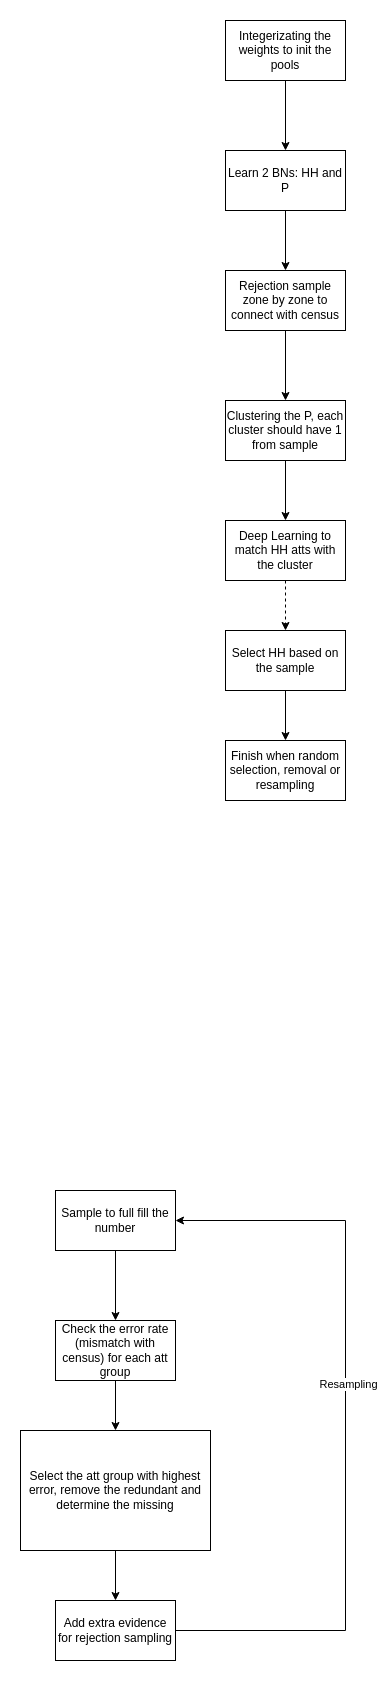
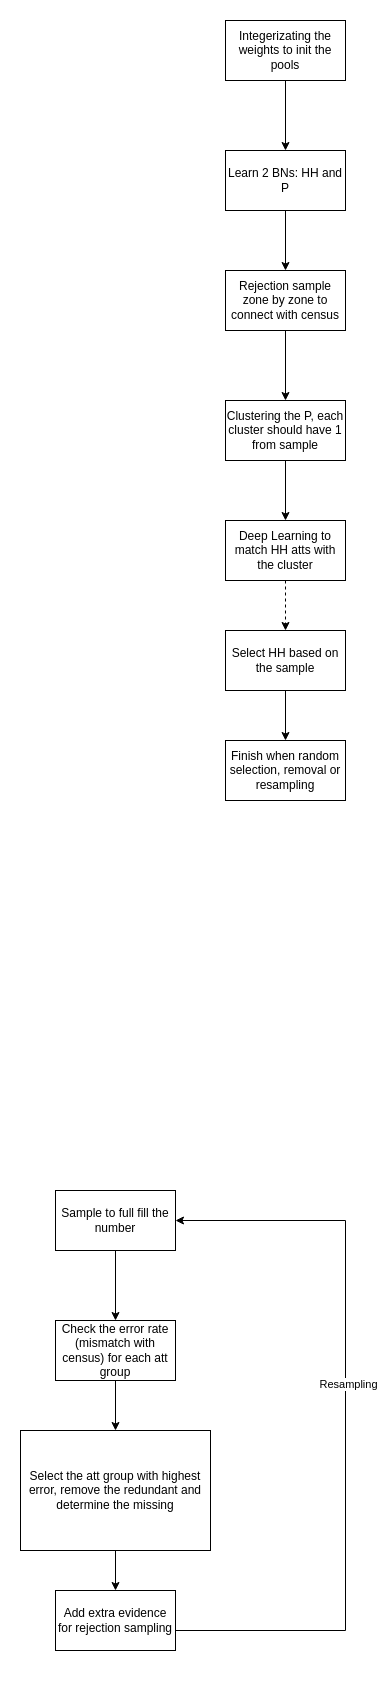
(116, 1631) -> (116, 1621)
